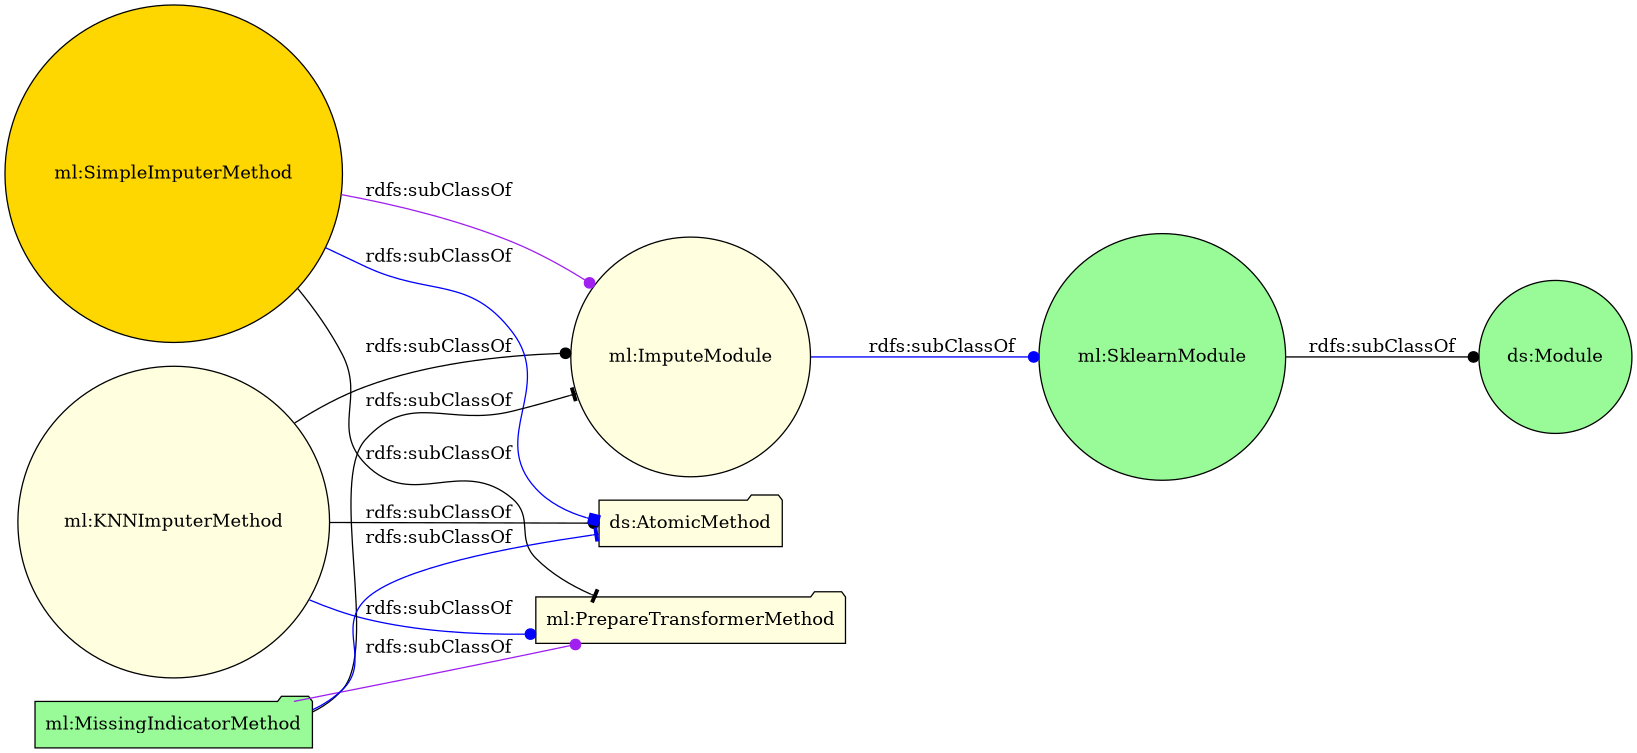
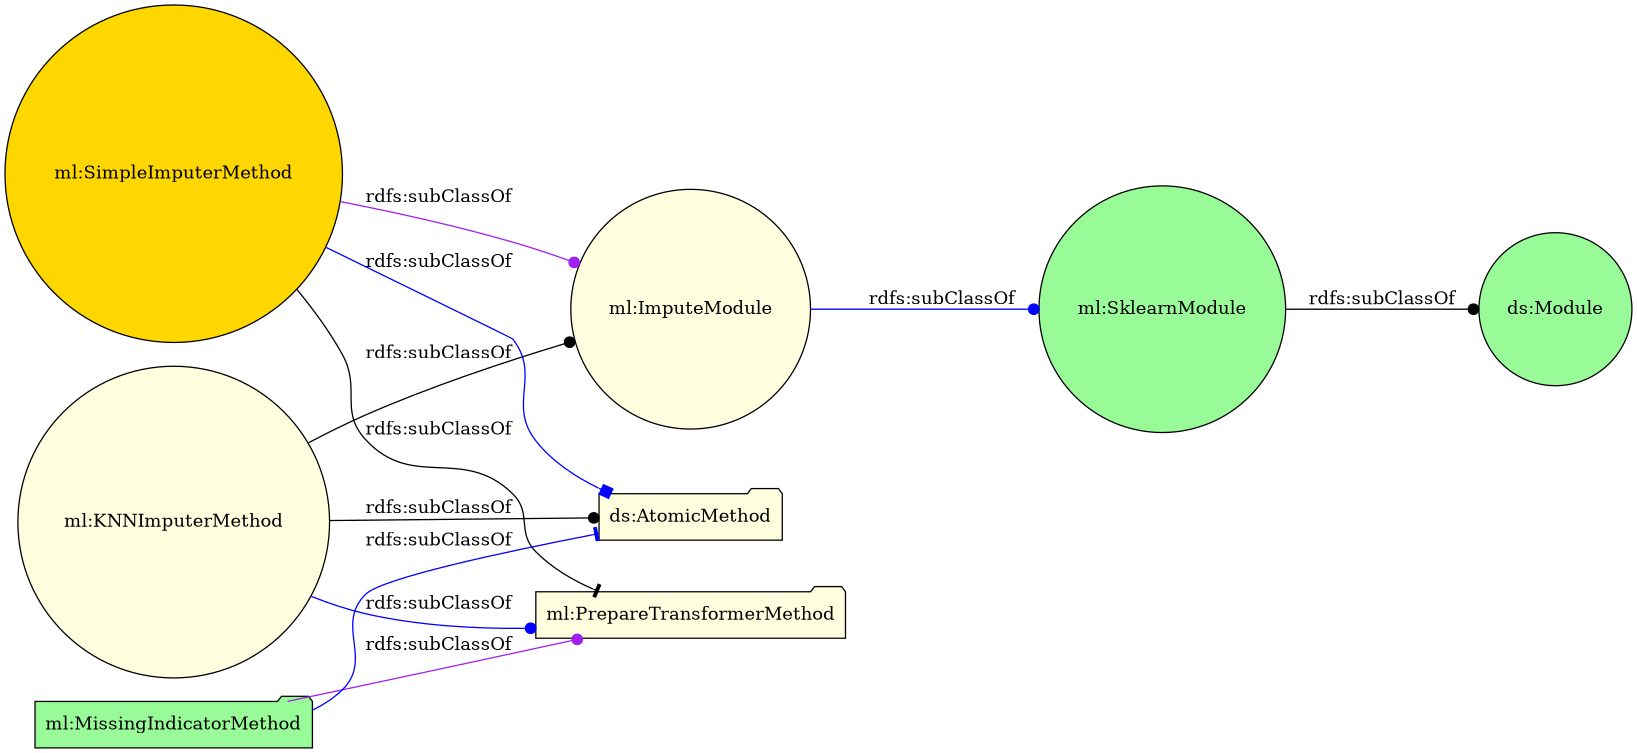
(353, 476) -> none
